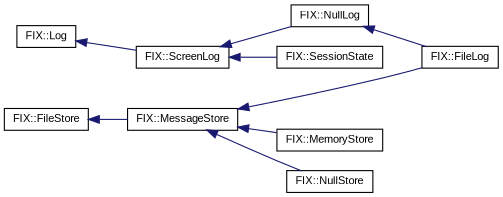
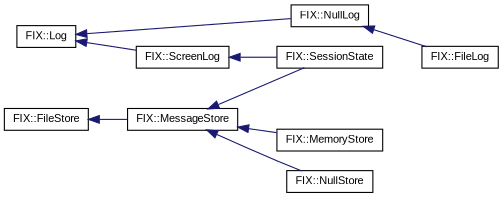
(262, 35) -> (189, 26)
(336, 89) -> (261, 86)
